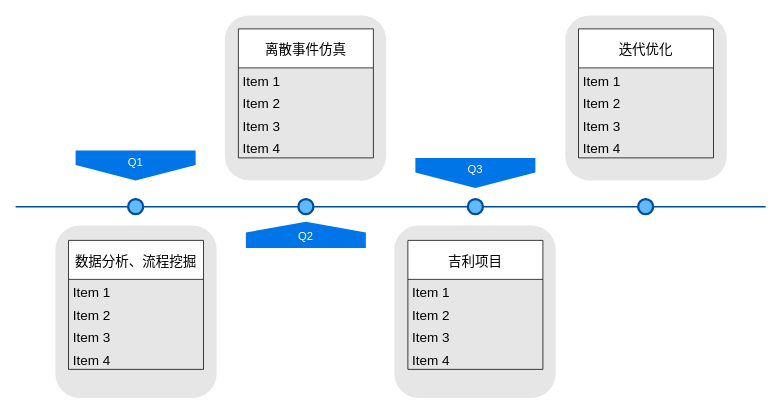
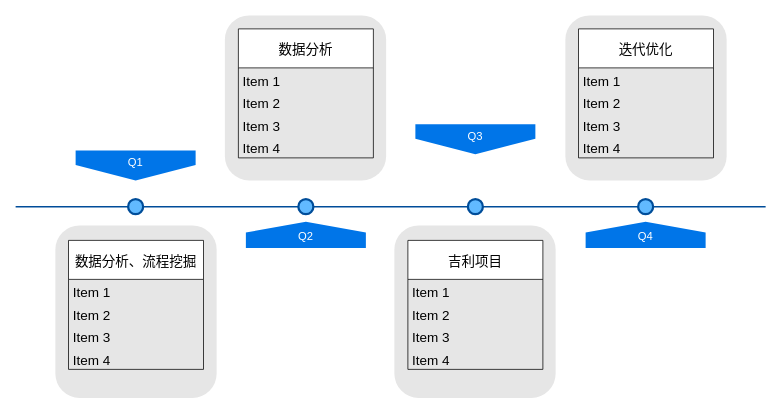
(305, 50) -> (305, 50)
(475, 173) -> (475, 139)
none -> (645, 235)
